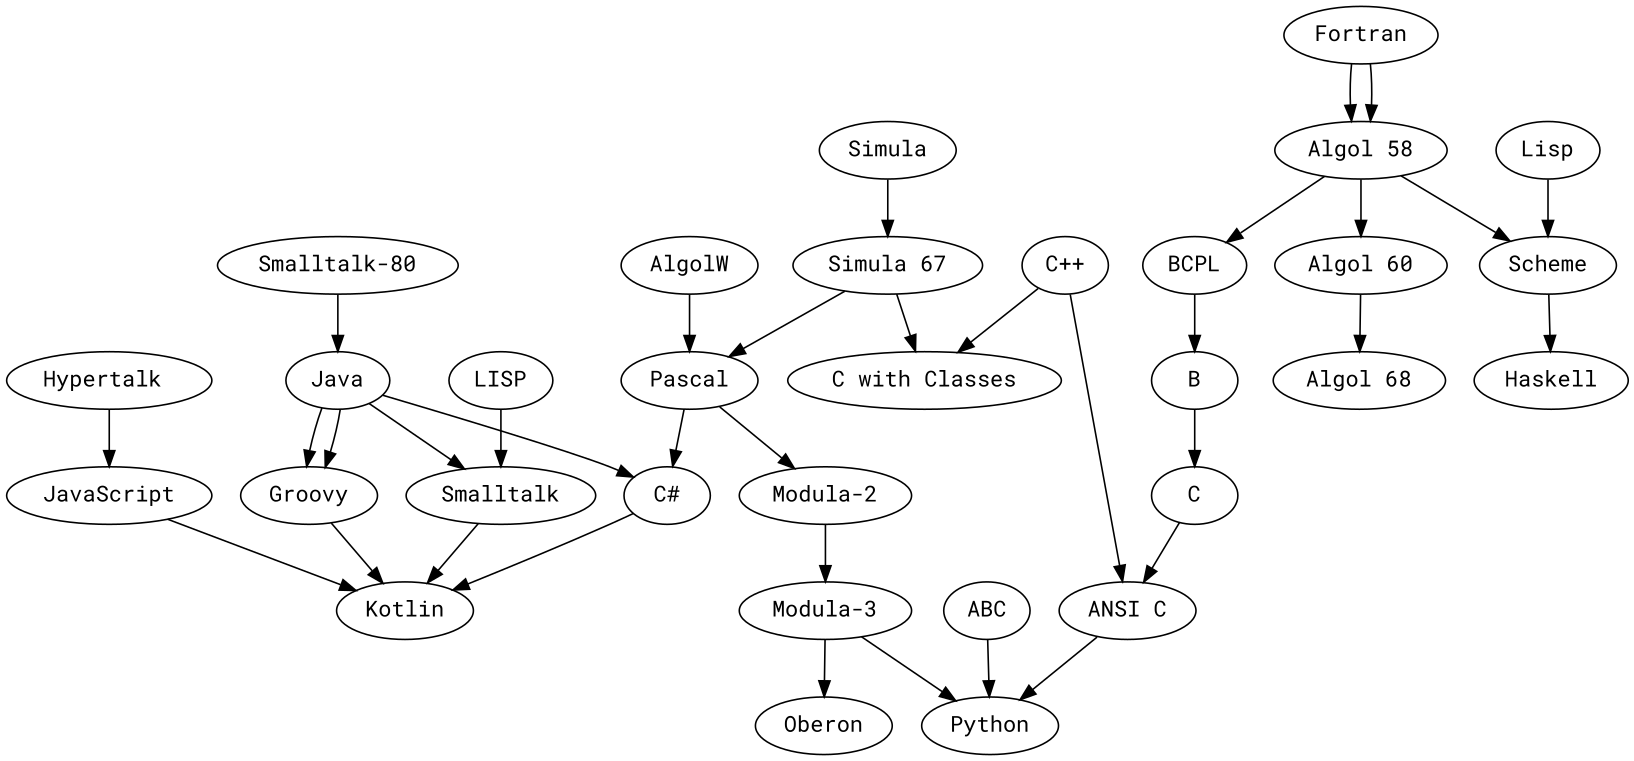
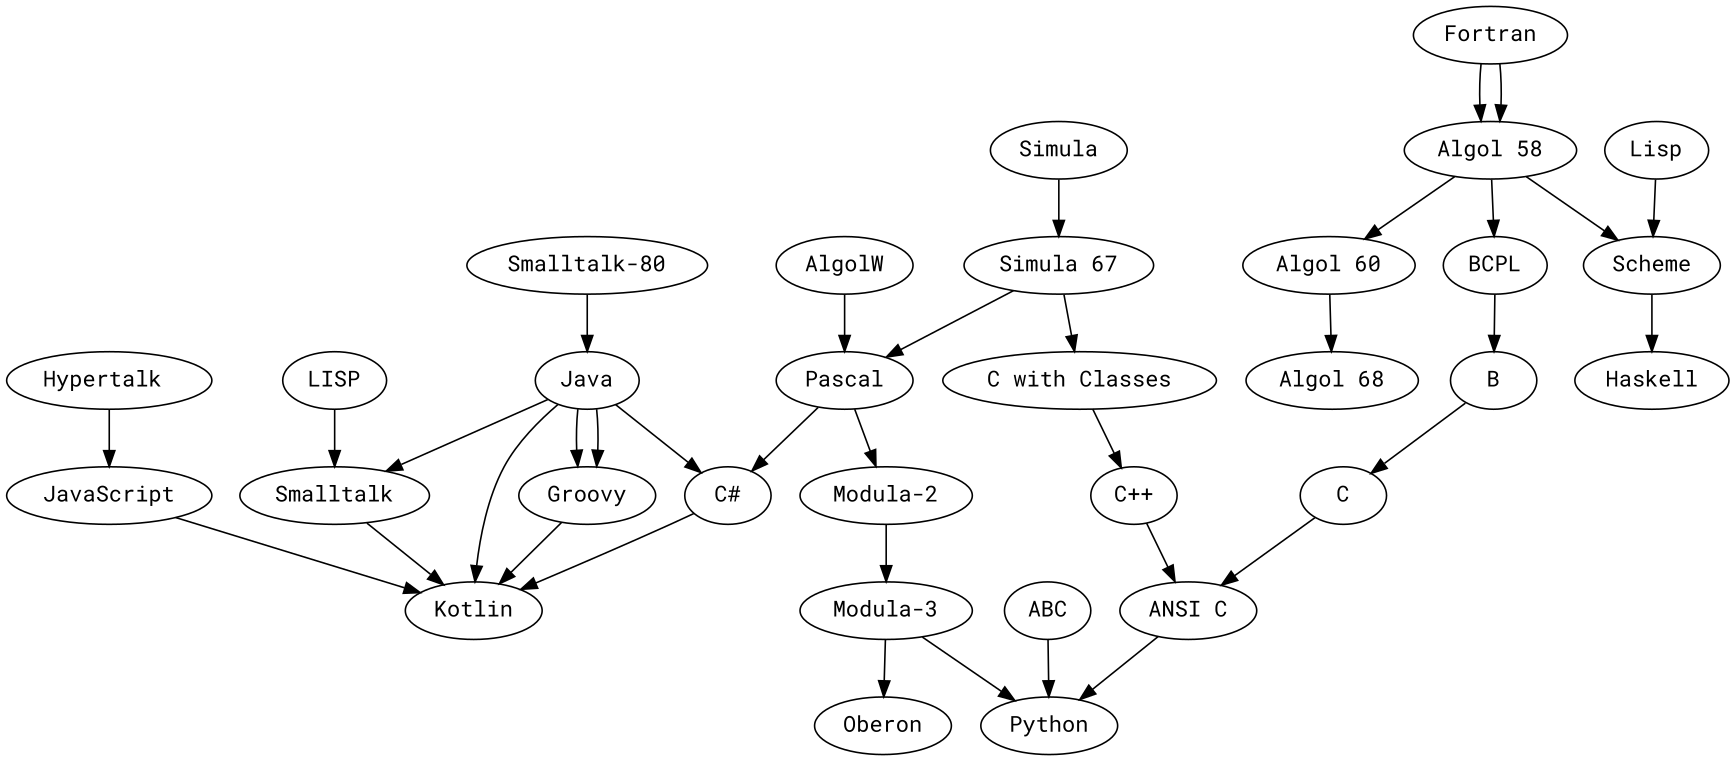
(1004, 315) -> (1104, 431)
none -> (500, 476)
